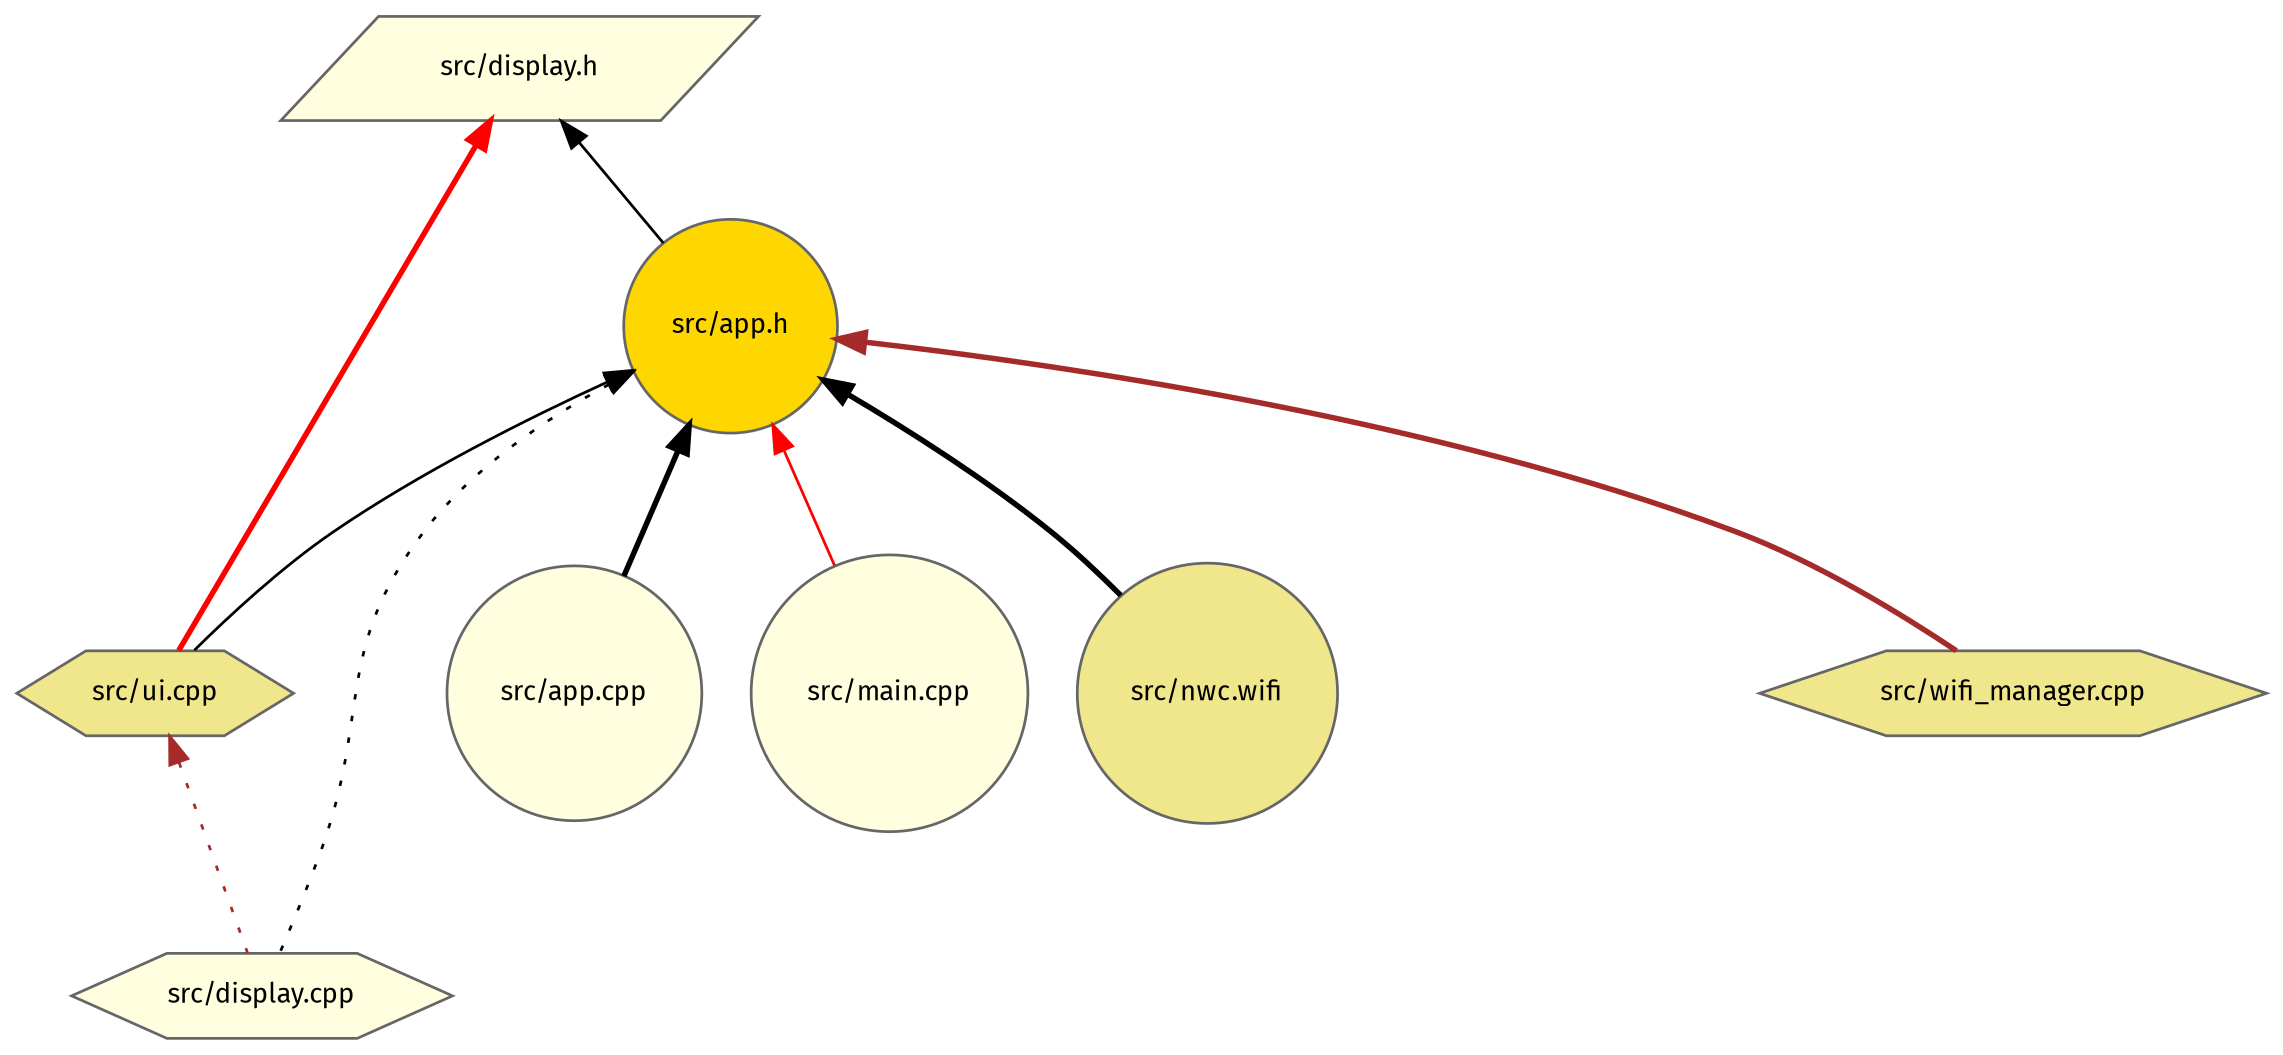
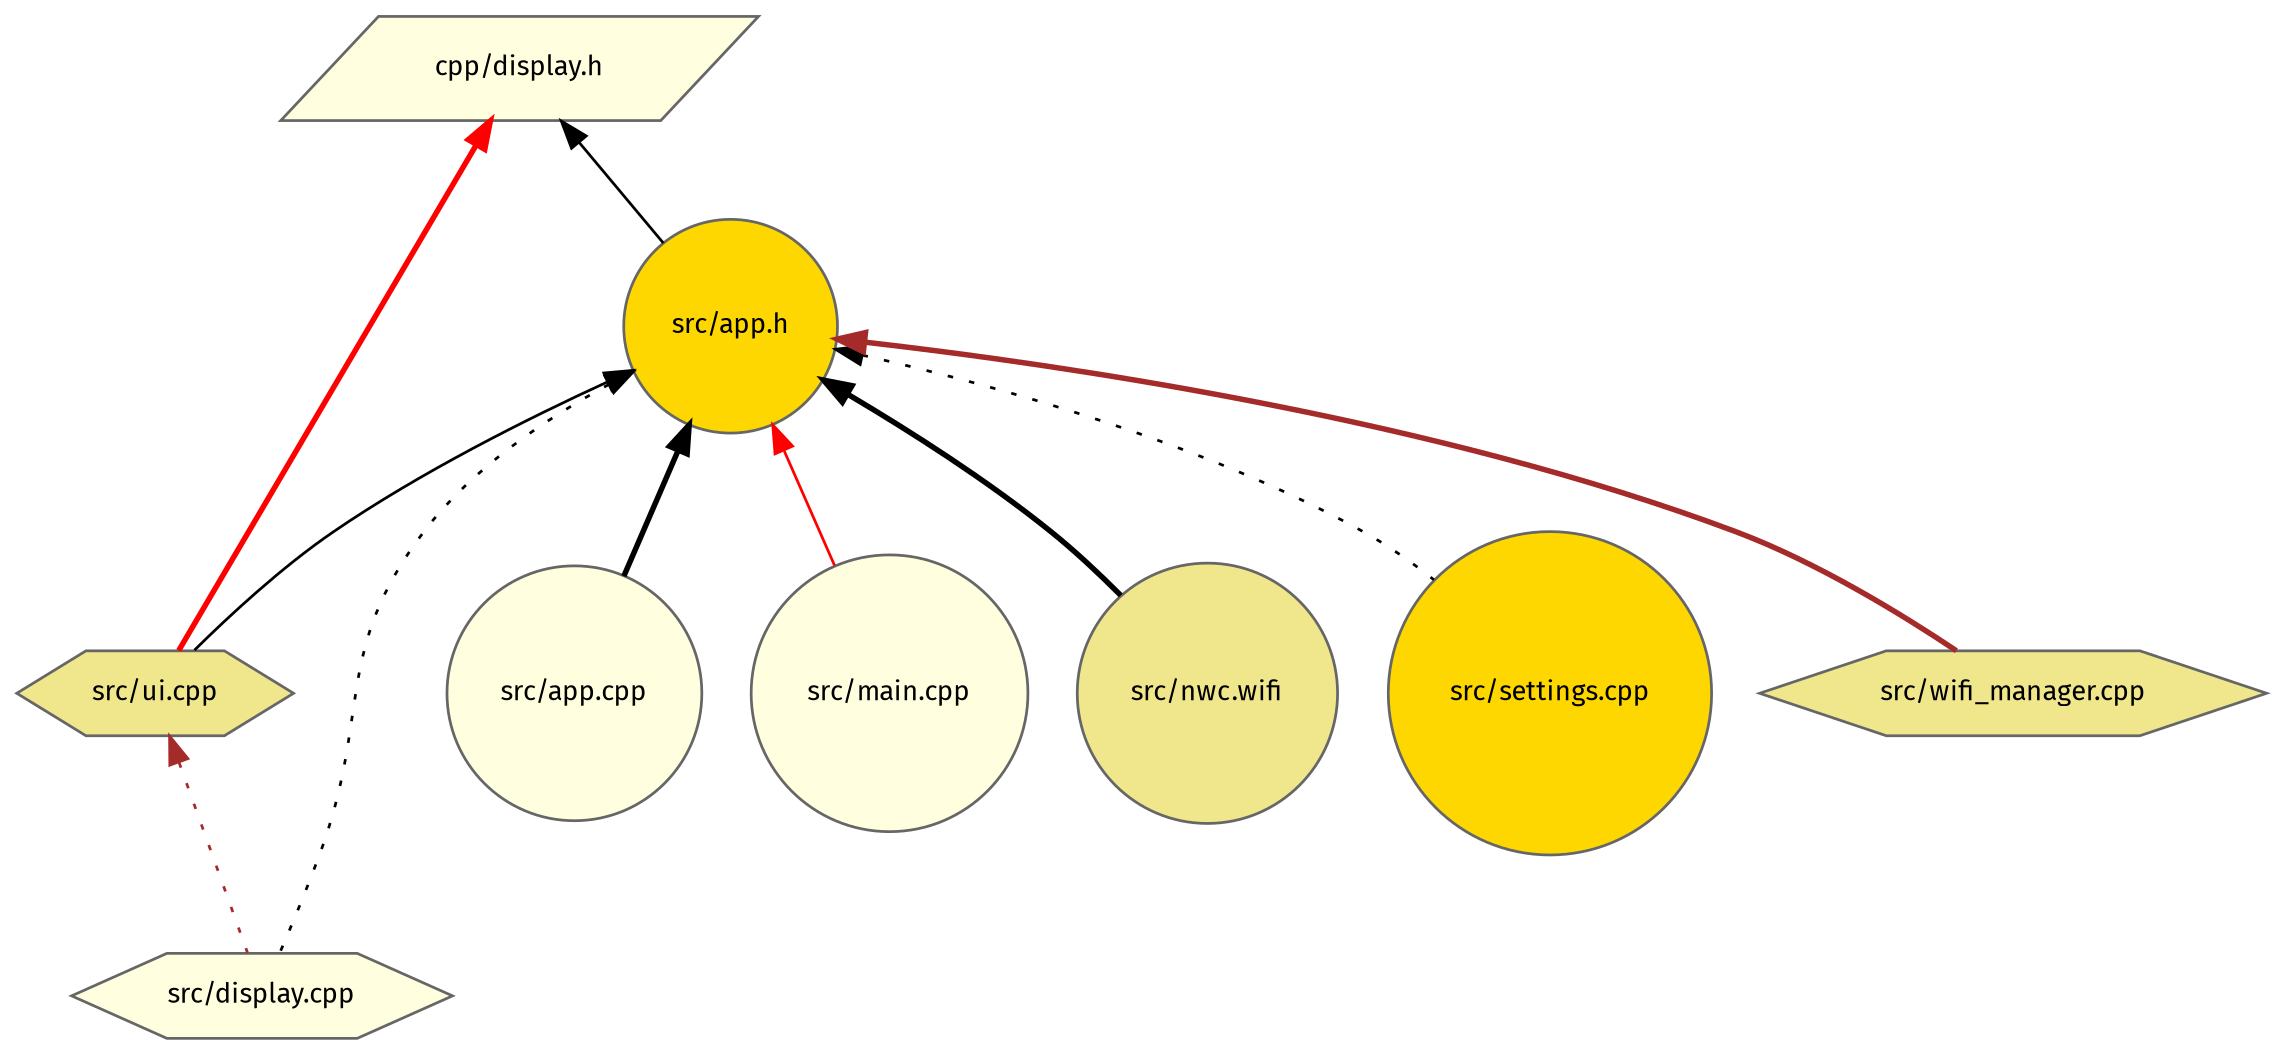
(520, 69) -> (520, 69)
none -> (1550, 693)
